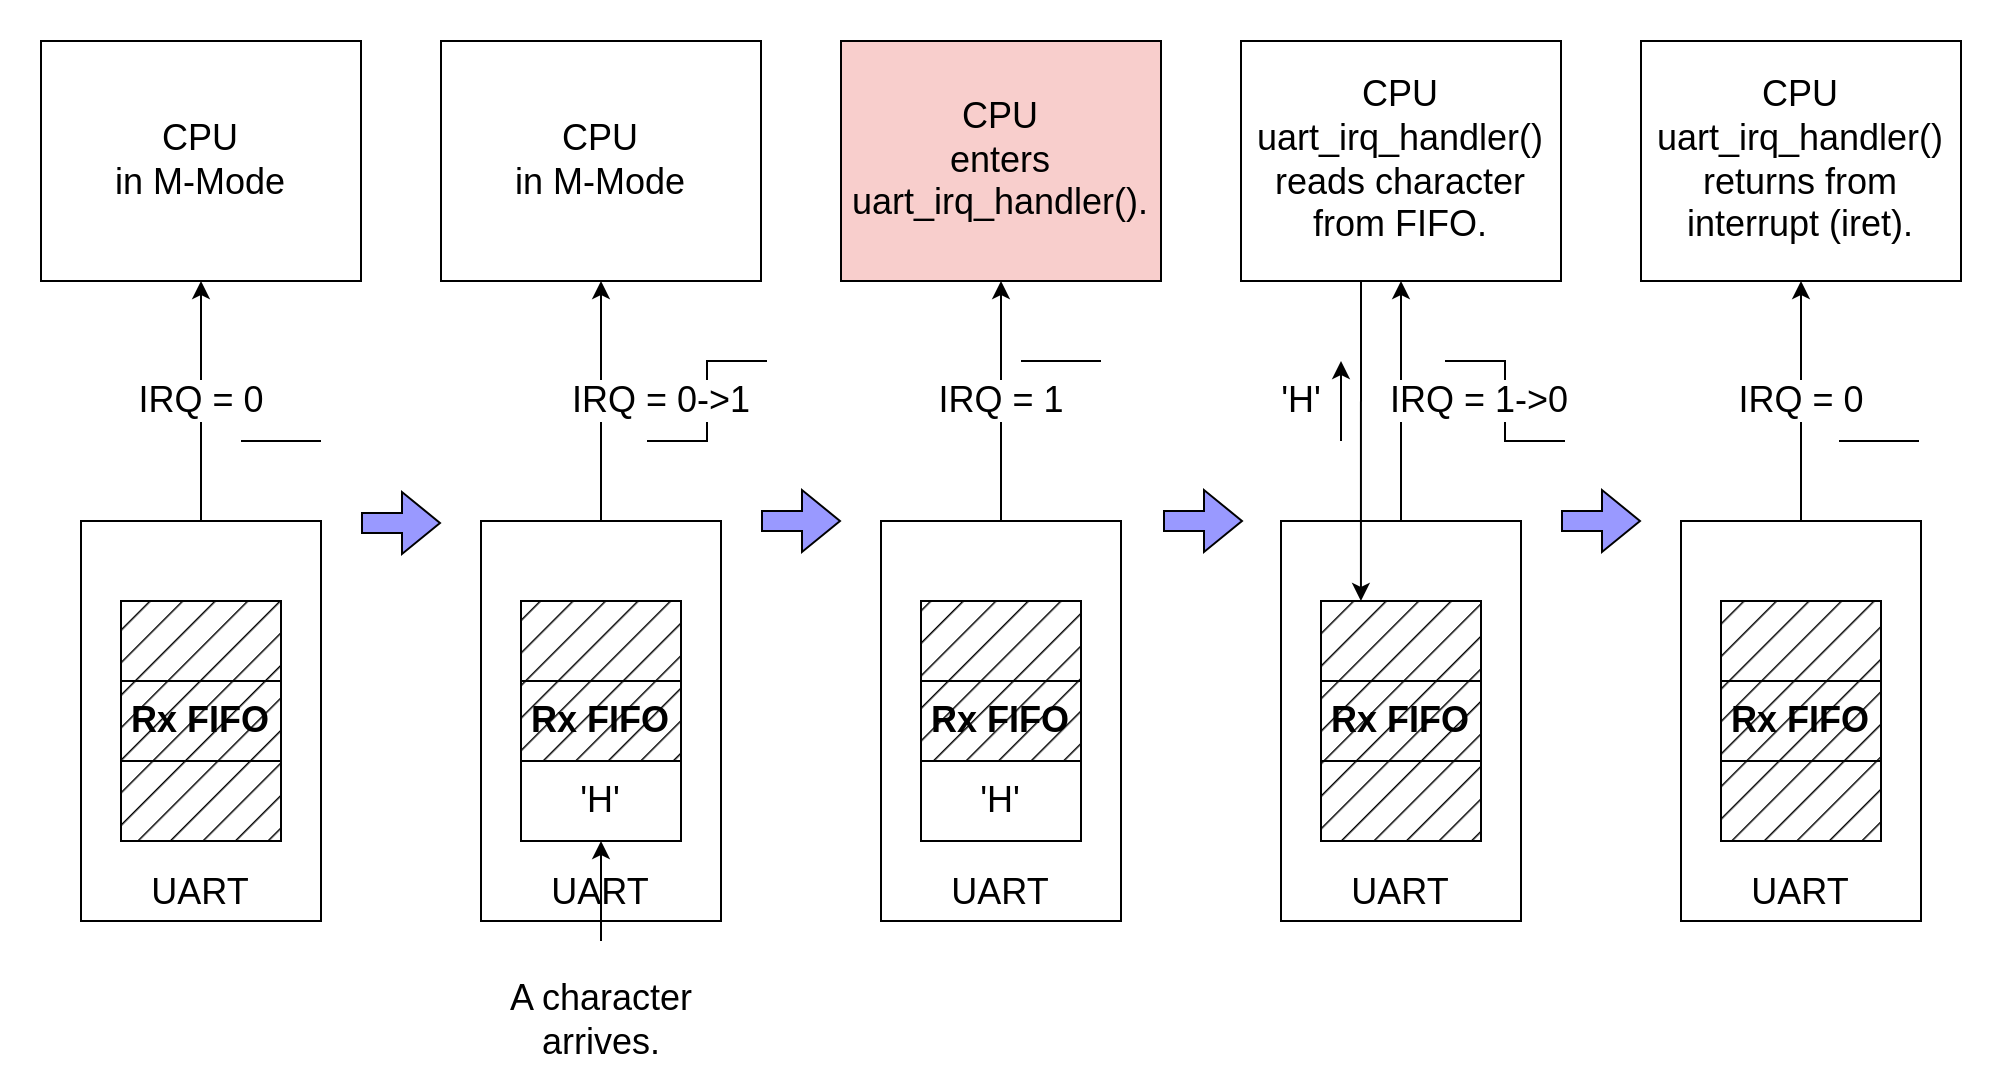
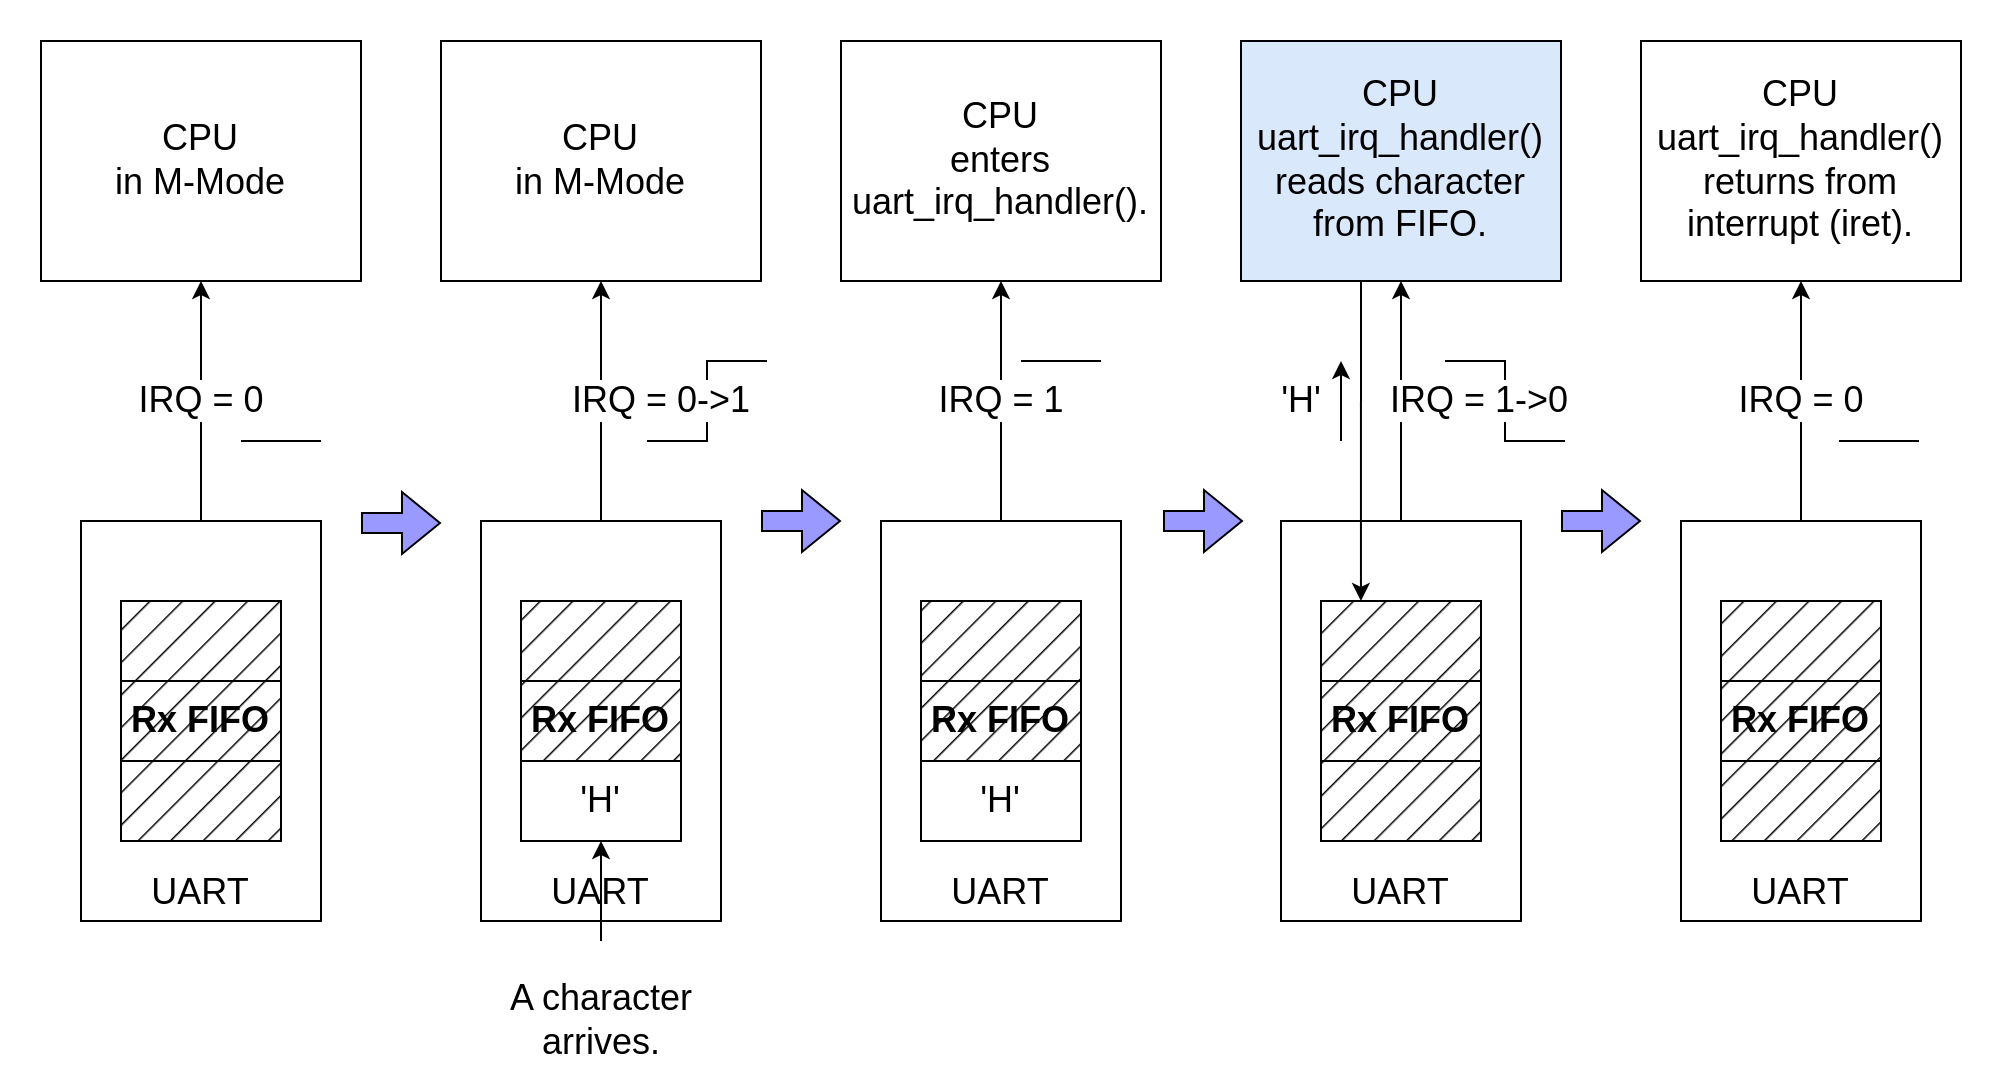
(1001, 161) -> (1001, 161)
(1401, 161) -> (1401, 161)
